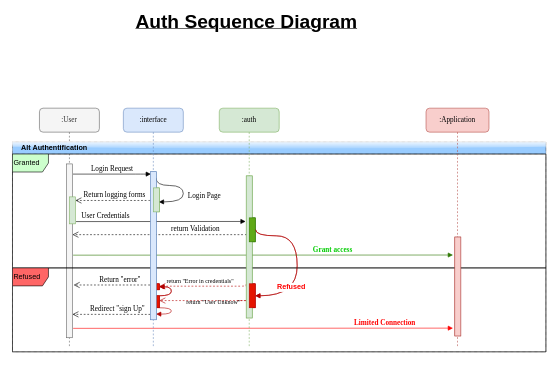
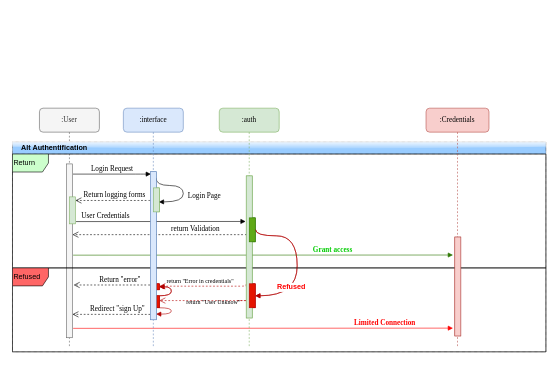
(246, 21) -> none
(458, 120) -> (458, 120)
(28, 164) -> (26, 164)
